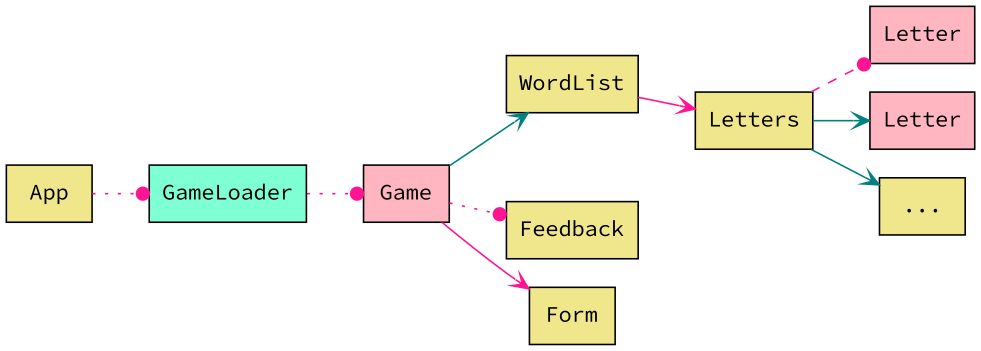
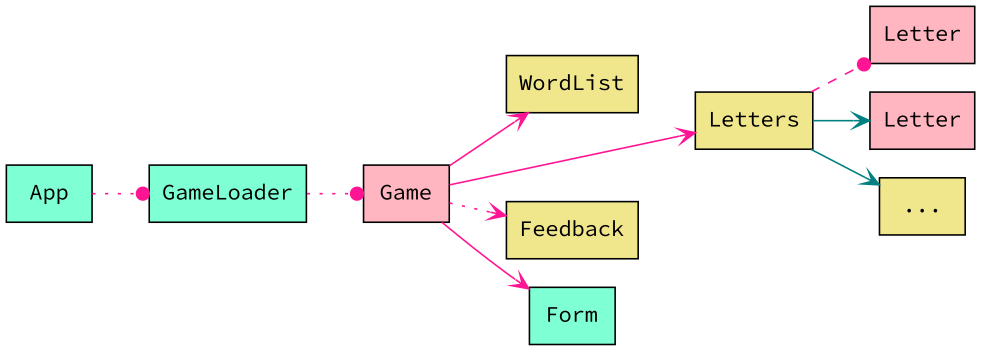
(659, 102) -> (565, 160)
(482, 144) -> (482, 144)
(49, 194) -> (49, 194)
(470, 208) -> (470, 208)
(572, 316) -> (572, 316)
